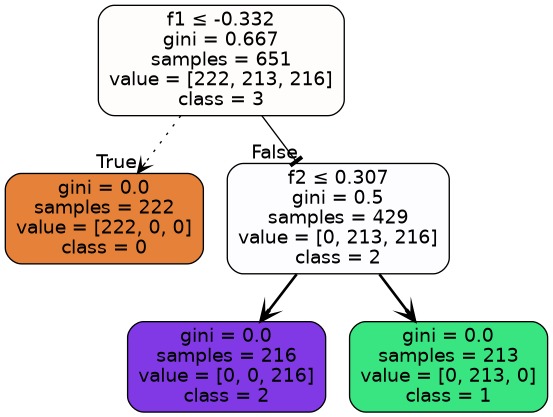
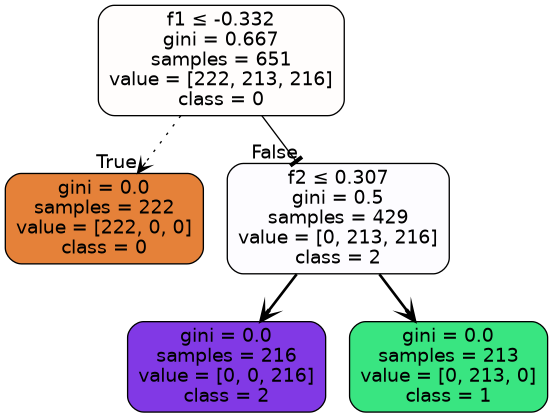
(221, 100) -> (221, 100)
